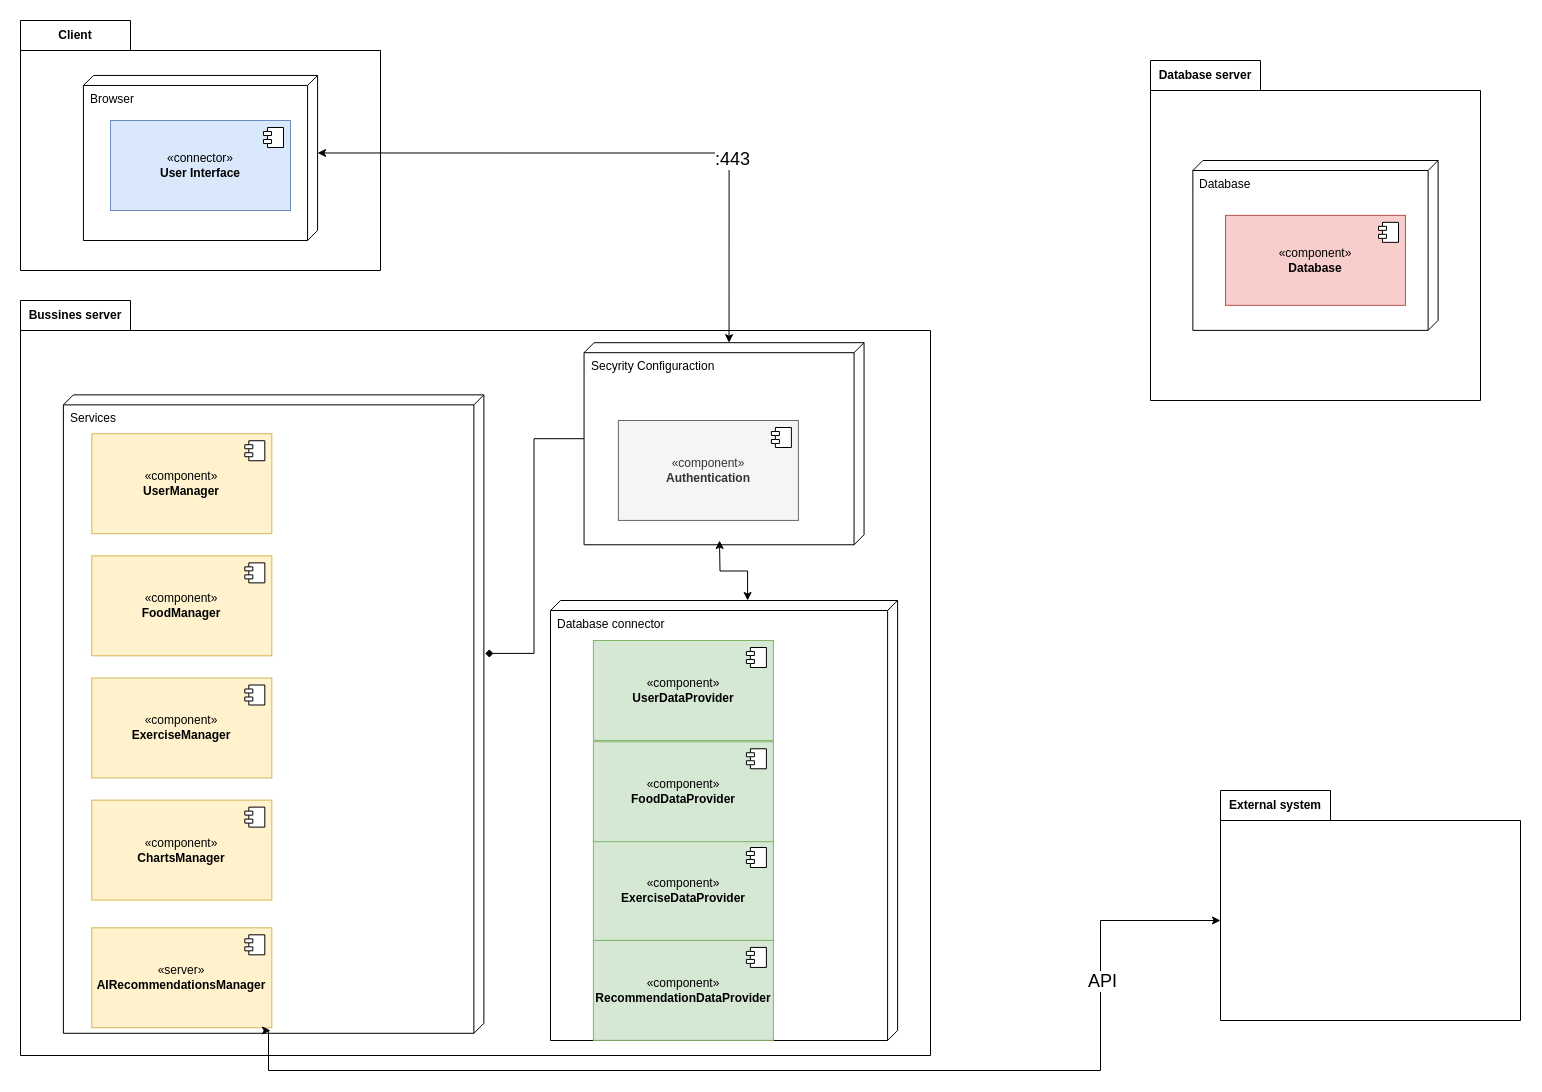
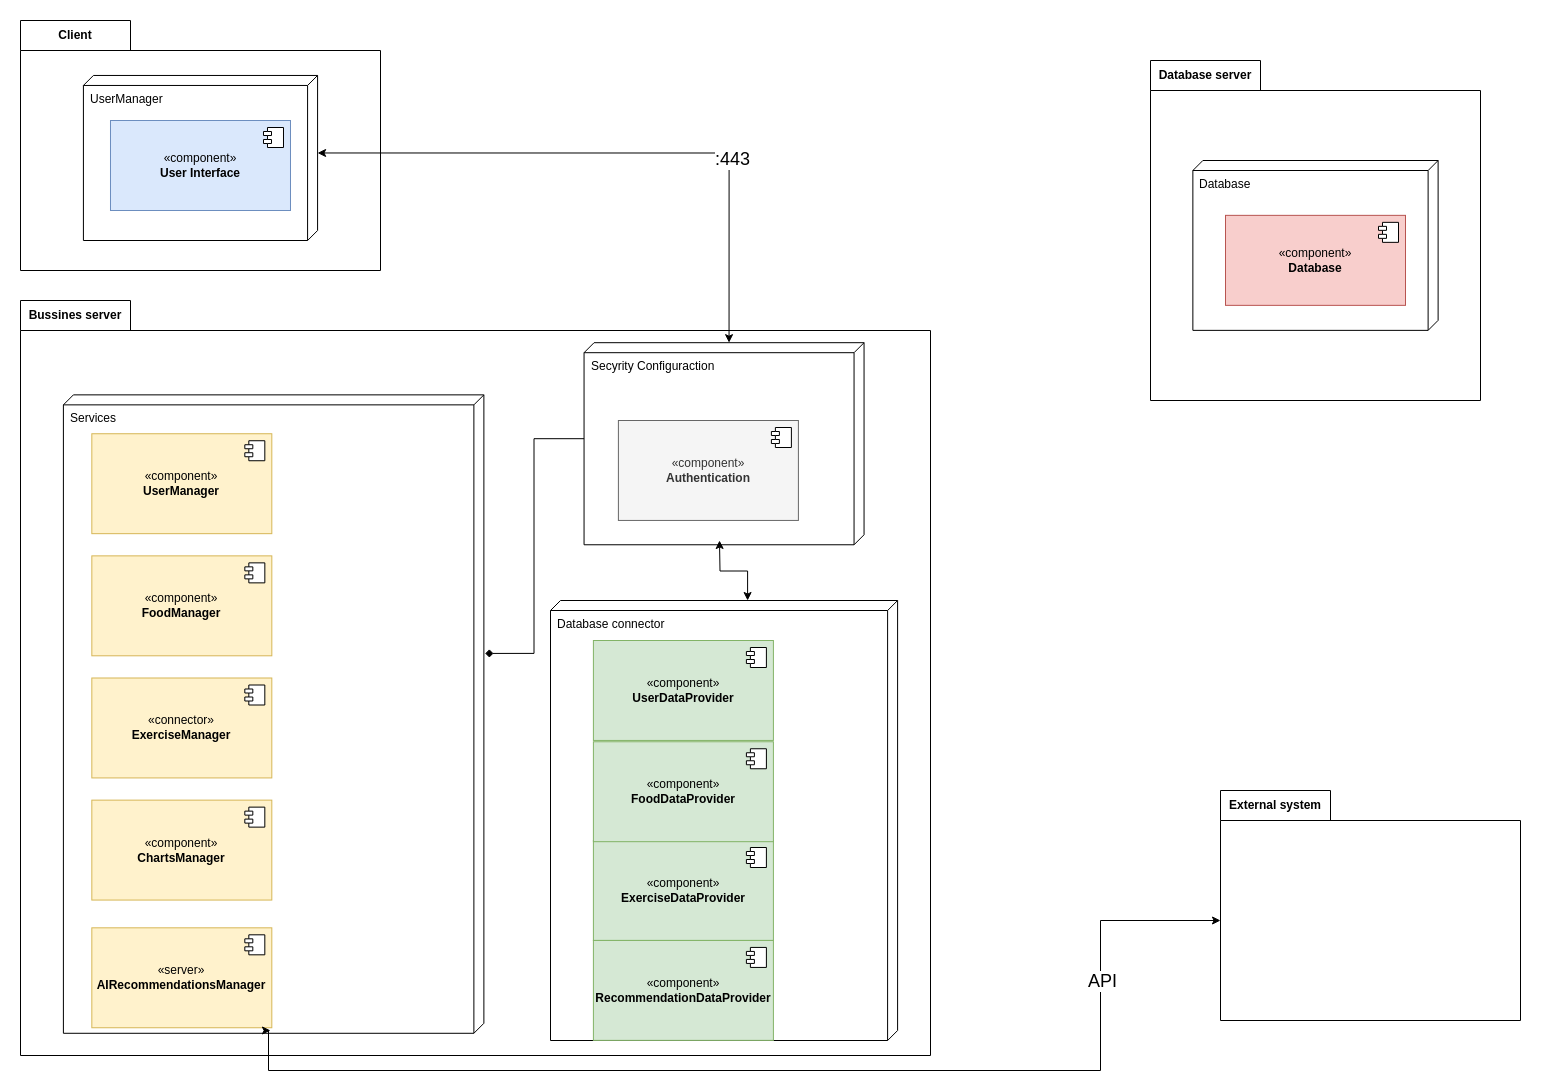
(114, 100) -> (127, 100)
(201, 166) -> (201, 166)
(182, 728) -> (182, 728)
